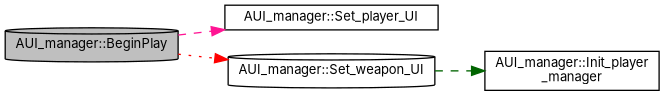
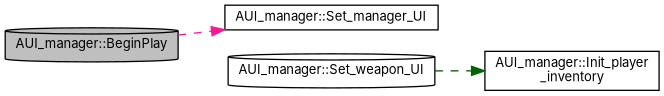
(331, 18) -> (331, 18)
(196, 56) -> none
(572, 71) -> (572, 71)
